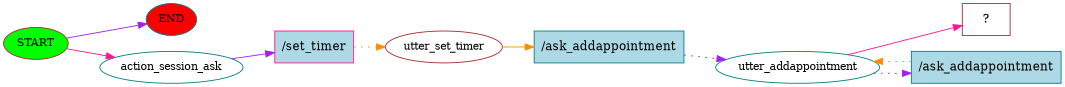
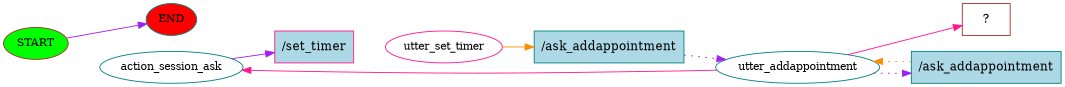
(365, 47) -> none
(444, 47) -> (444, 47)
(86, 52) -> (484, 73)
